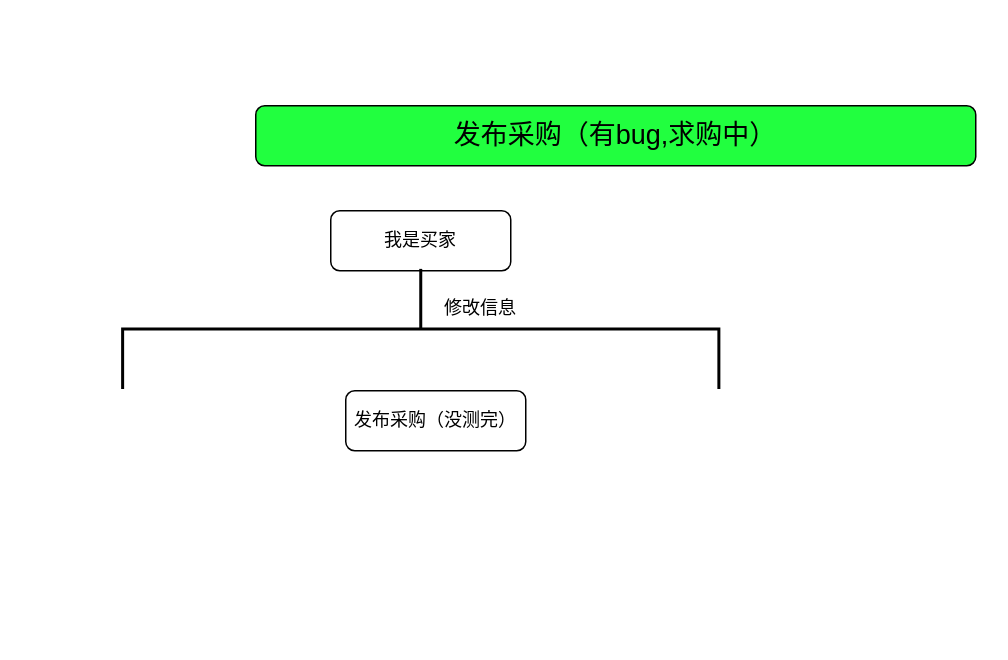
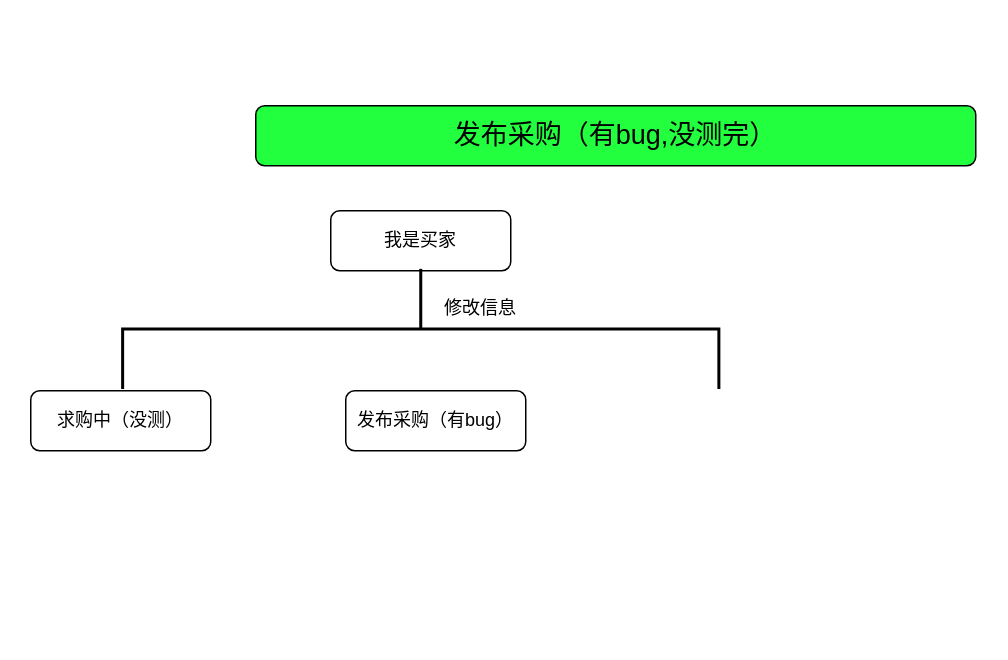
(616, 136) -> (616, 136)
none -> (121, 421)
(436, 421) -> (436, 421)
